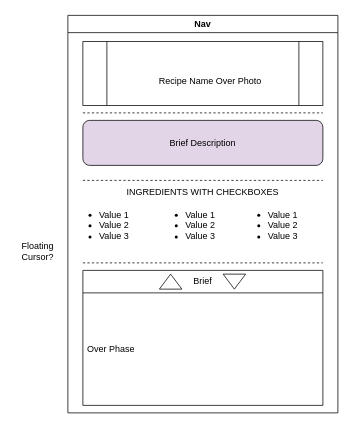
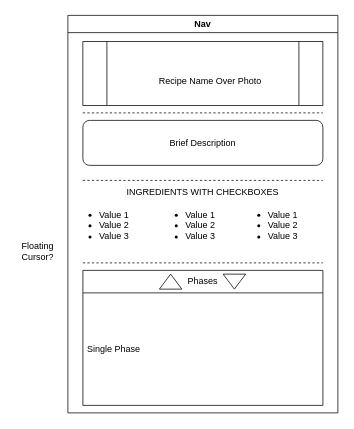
(203, 143) -> (203, 143)
(203, 282) -> (203, 282)
(111, 349) -> (114, 349)
